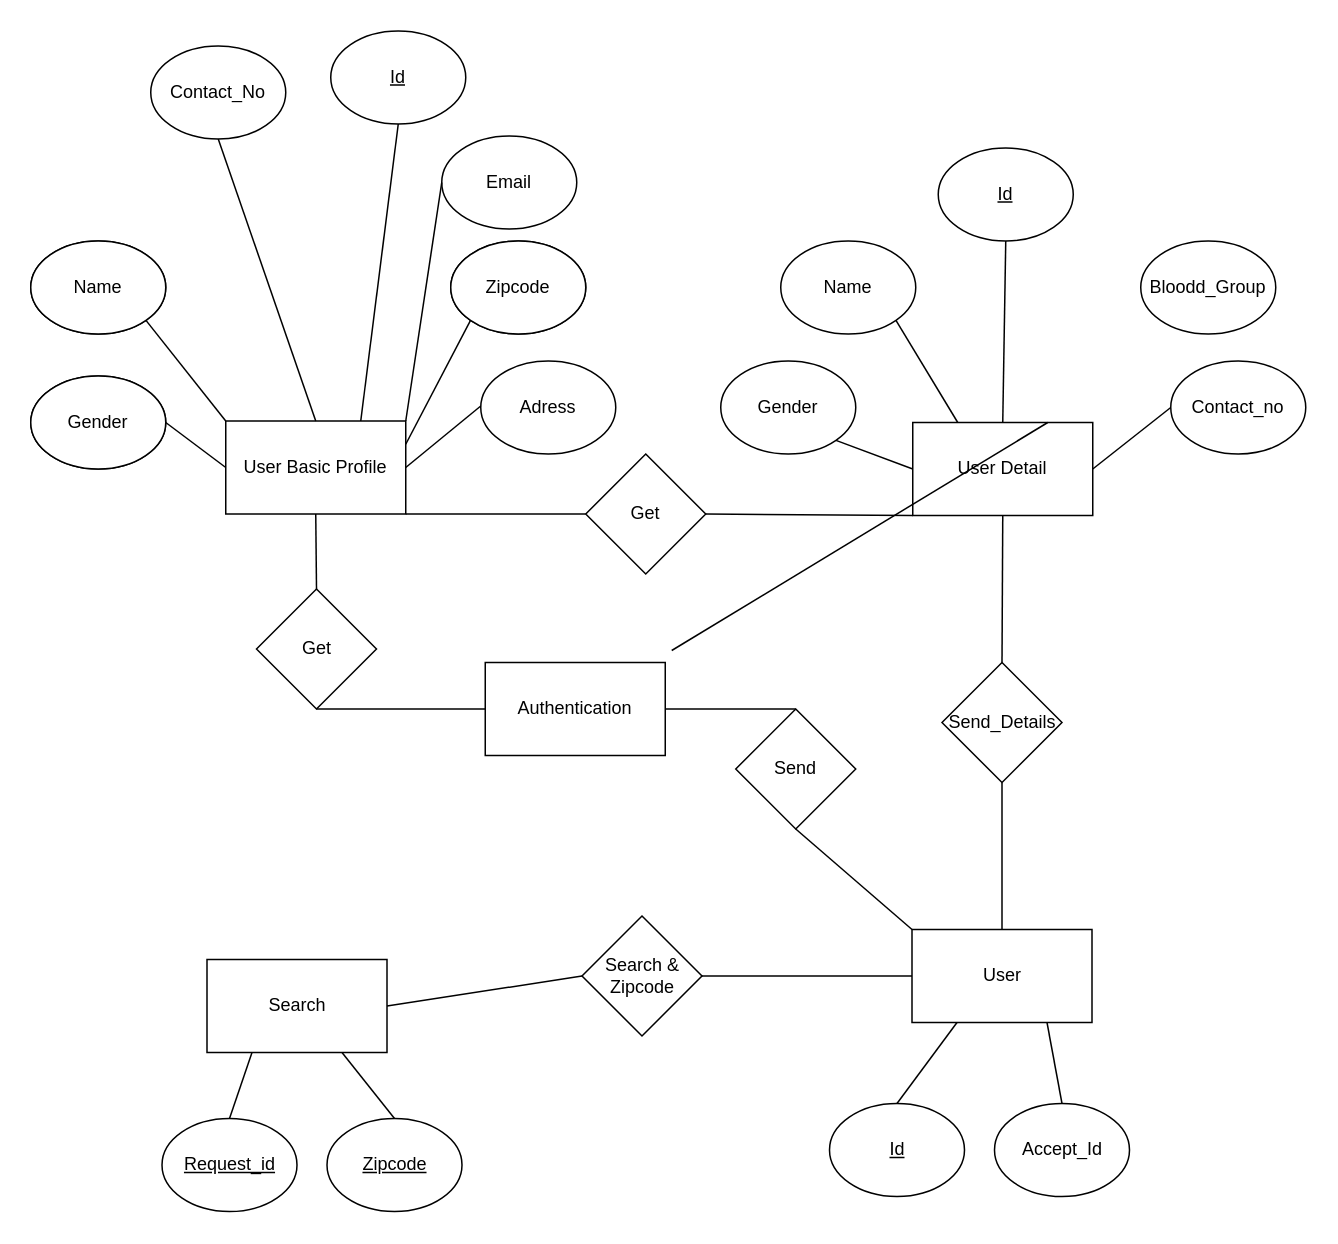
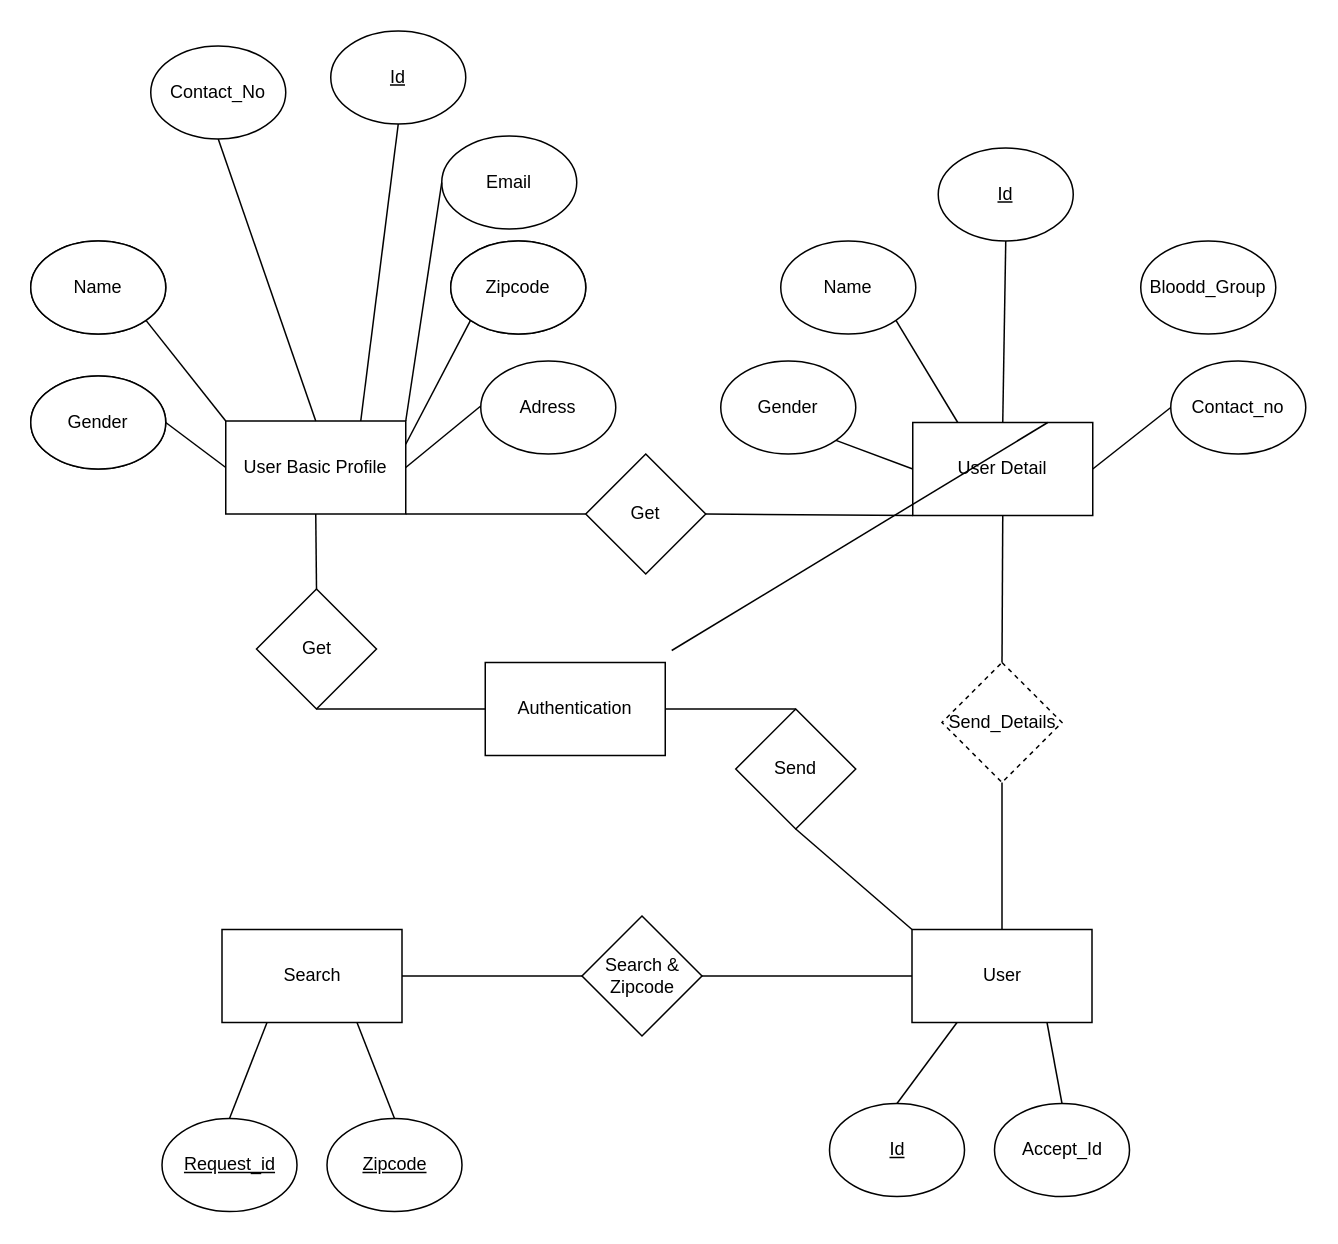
(1002, 722) -> (1002, 722)
(297, 1006) -> (312, 976)
